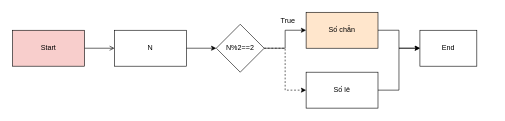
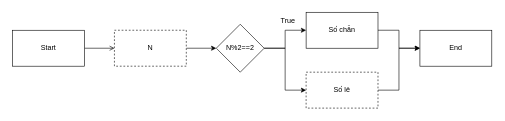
(342, 30) -> (342, 30)
(48, 48) -> (48, 48)
(150, 48) -> (150, 48)
(449, 48) -> (456, 48)
(285, 78) -> (285, 78)
(342, 90) -> (342, 90)
